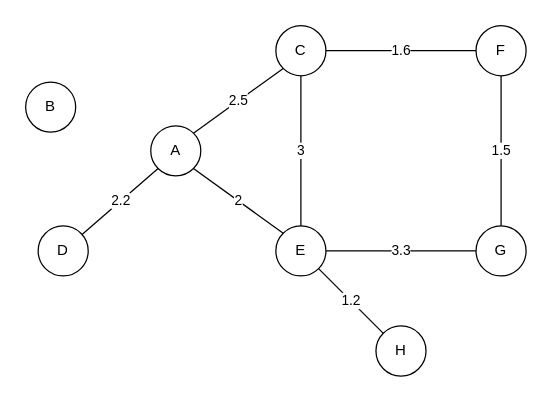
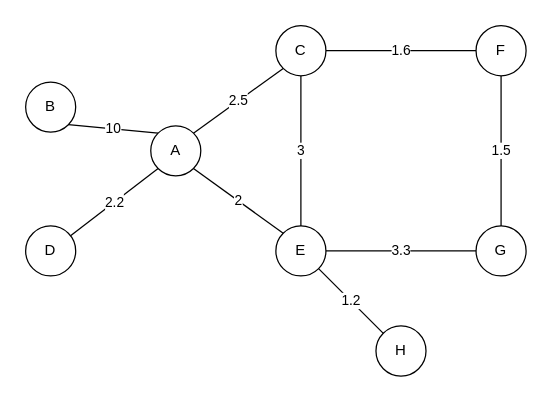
none -> (113, 129)
(63, 251) -> (51, 251)
